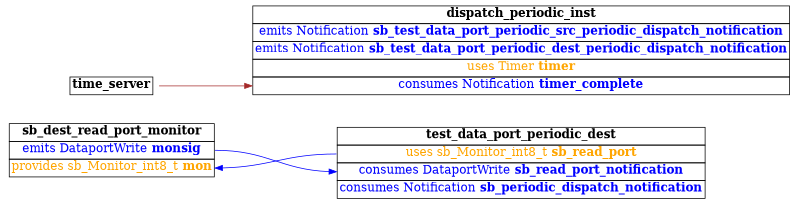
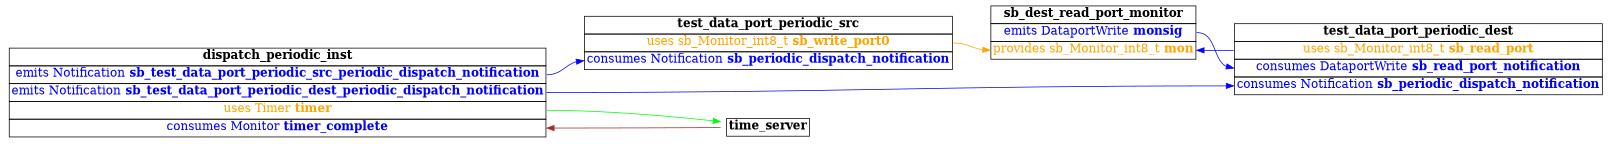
none -> (768, 43)
(469, 84) -> (225, 127)
none -> (886, 89)
none -> (630, 113)
